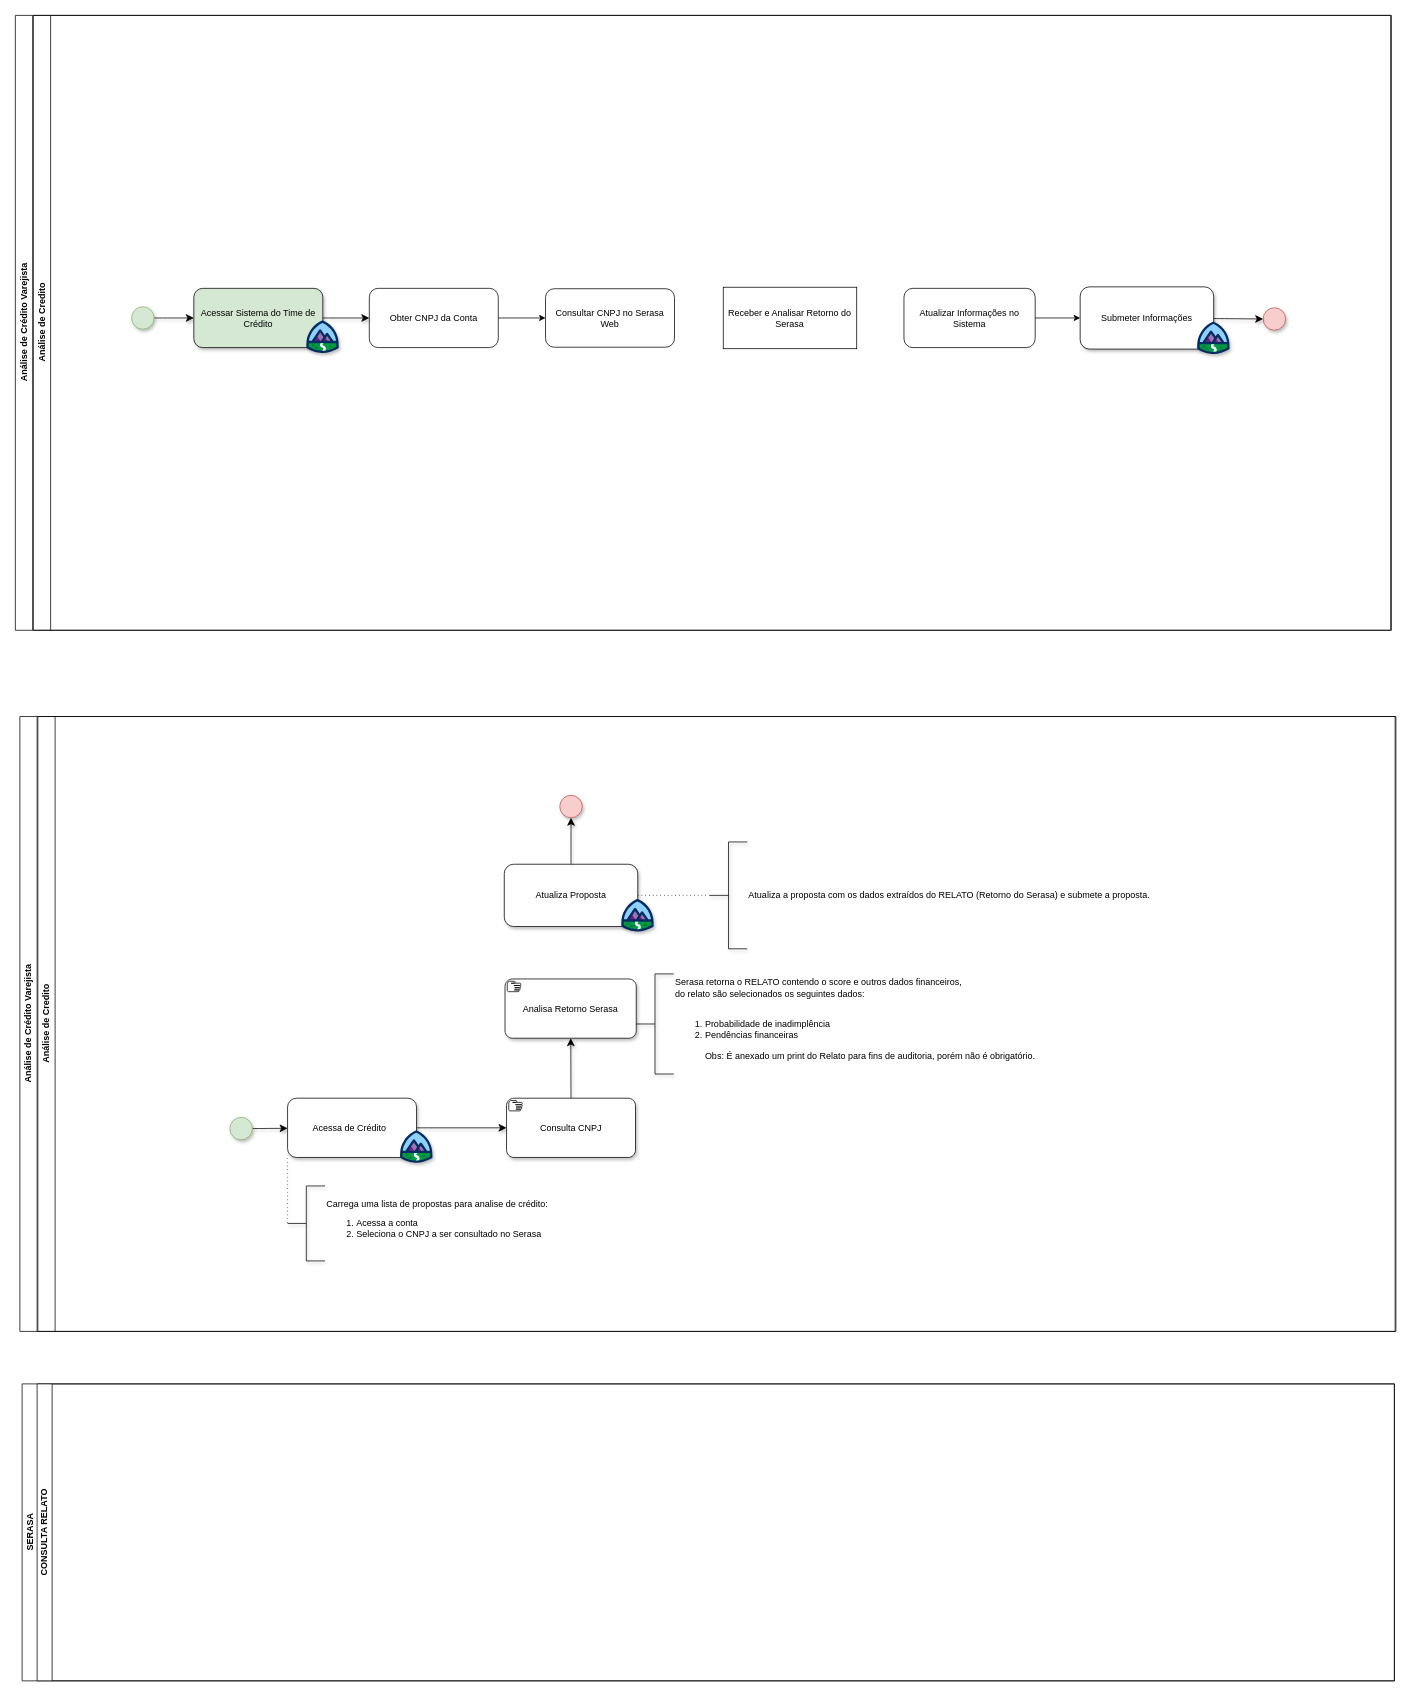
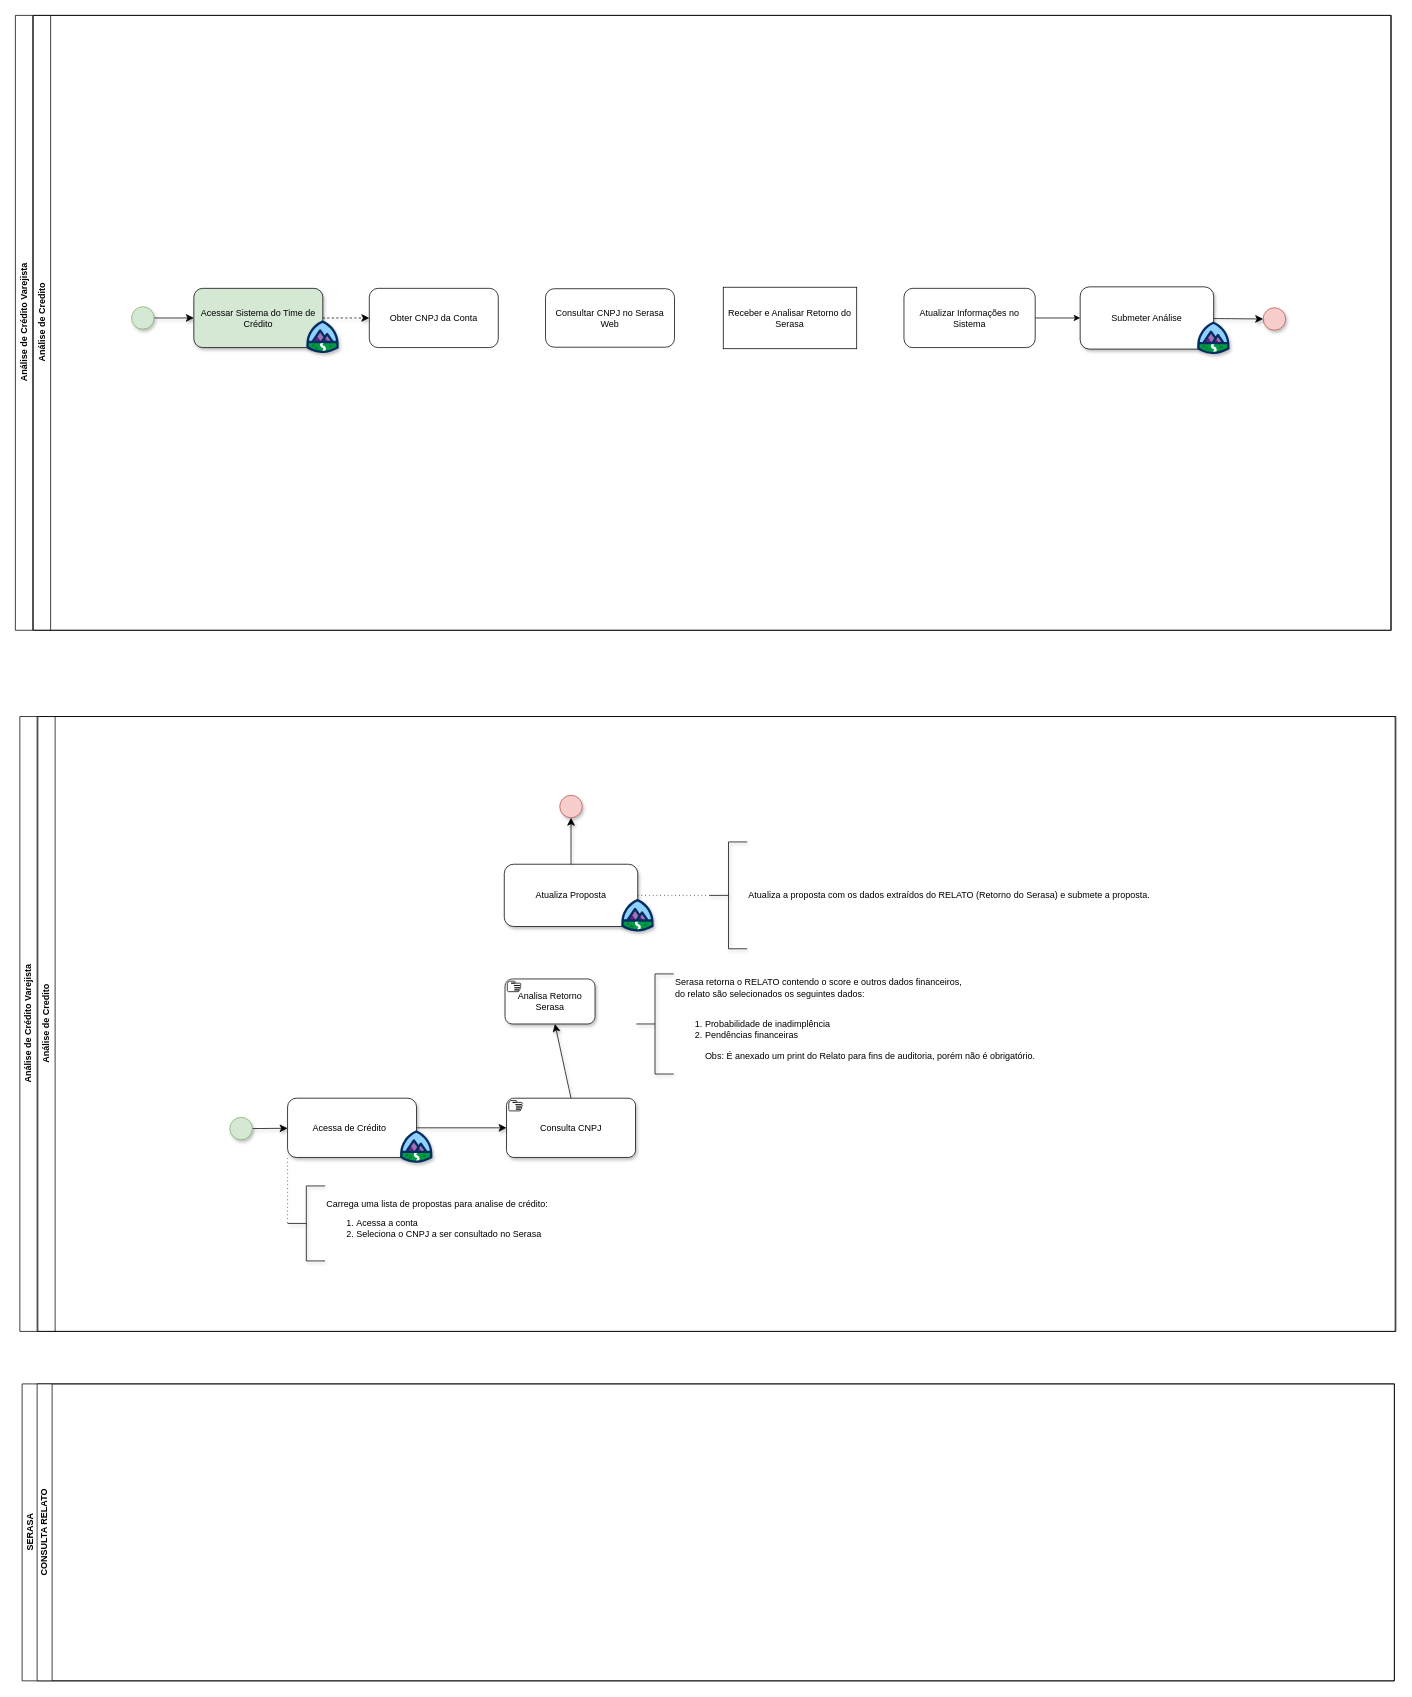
(343, 318) -> (343, 318)
(539, 318) -> none
(1147, 318) -> (1147, 318)
(571, 1009) -> (550, 1002)
